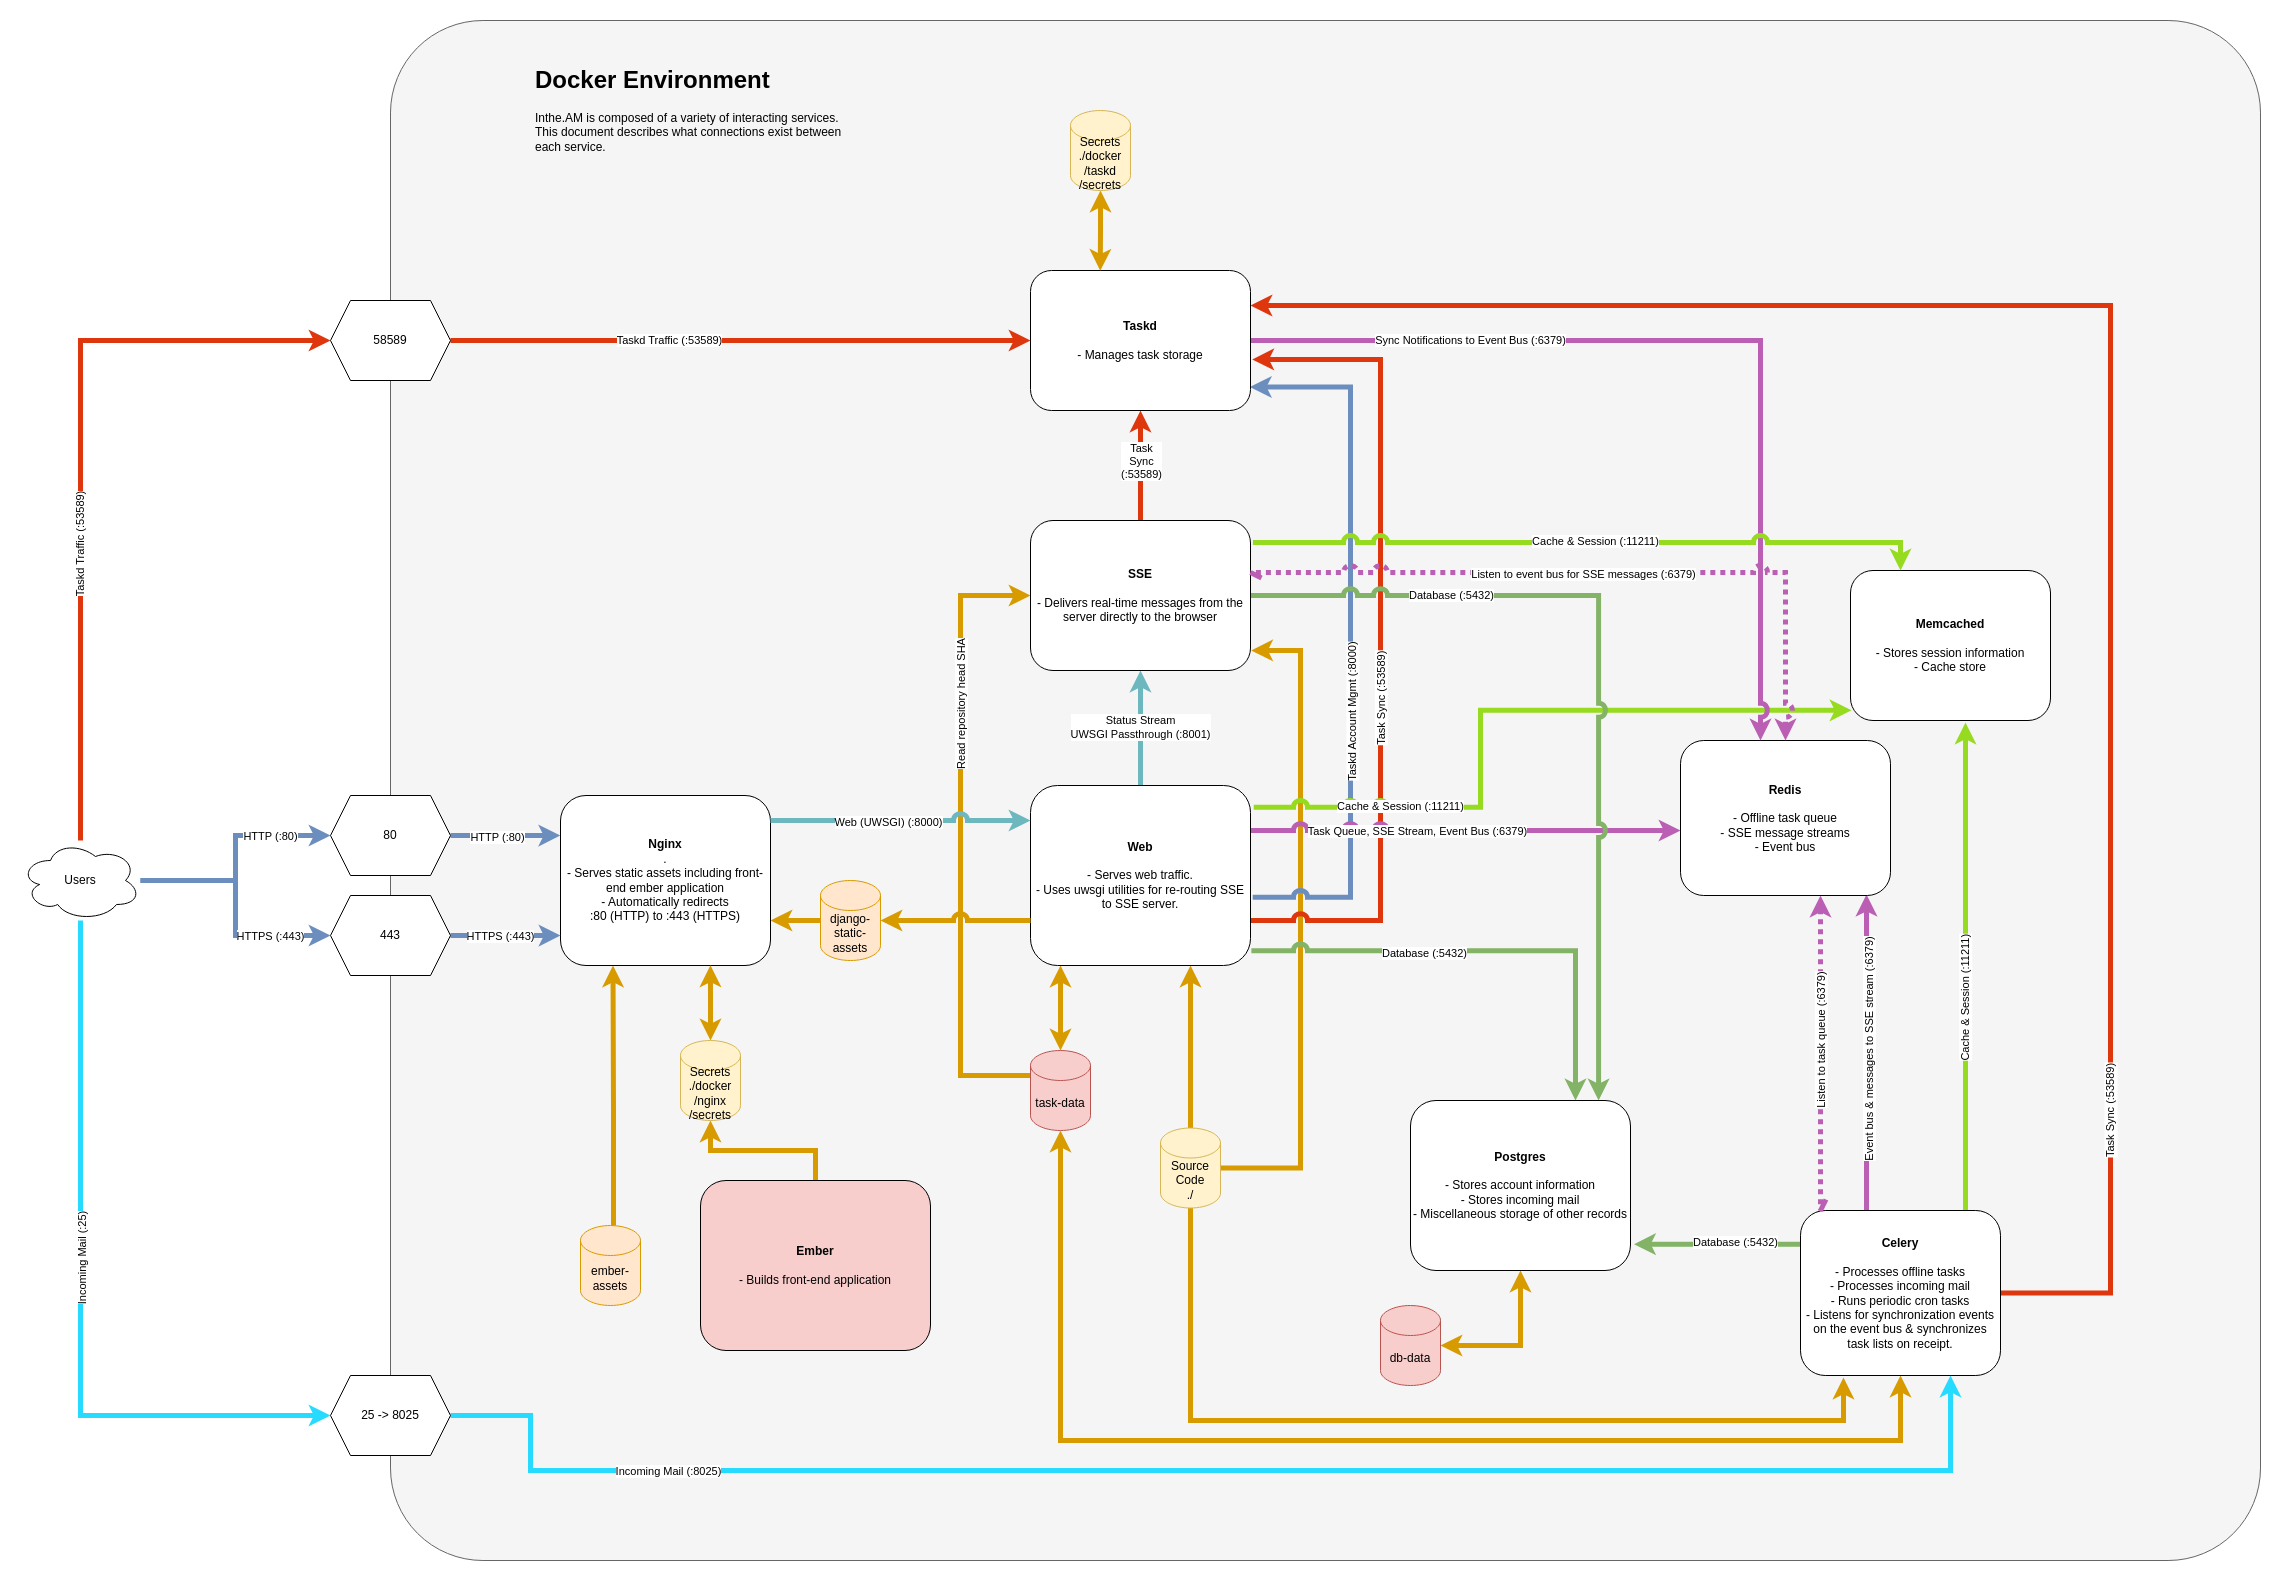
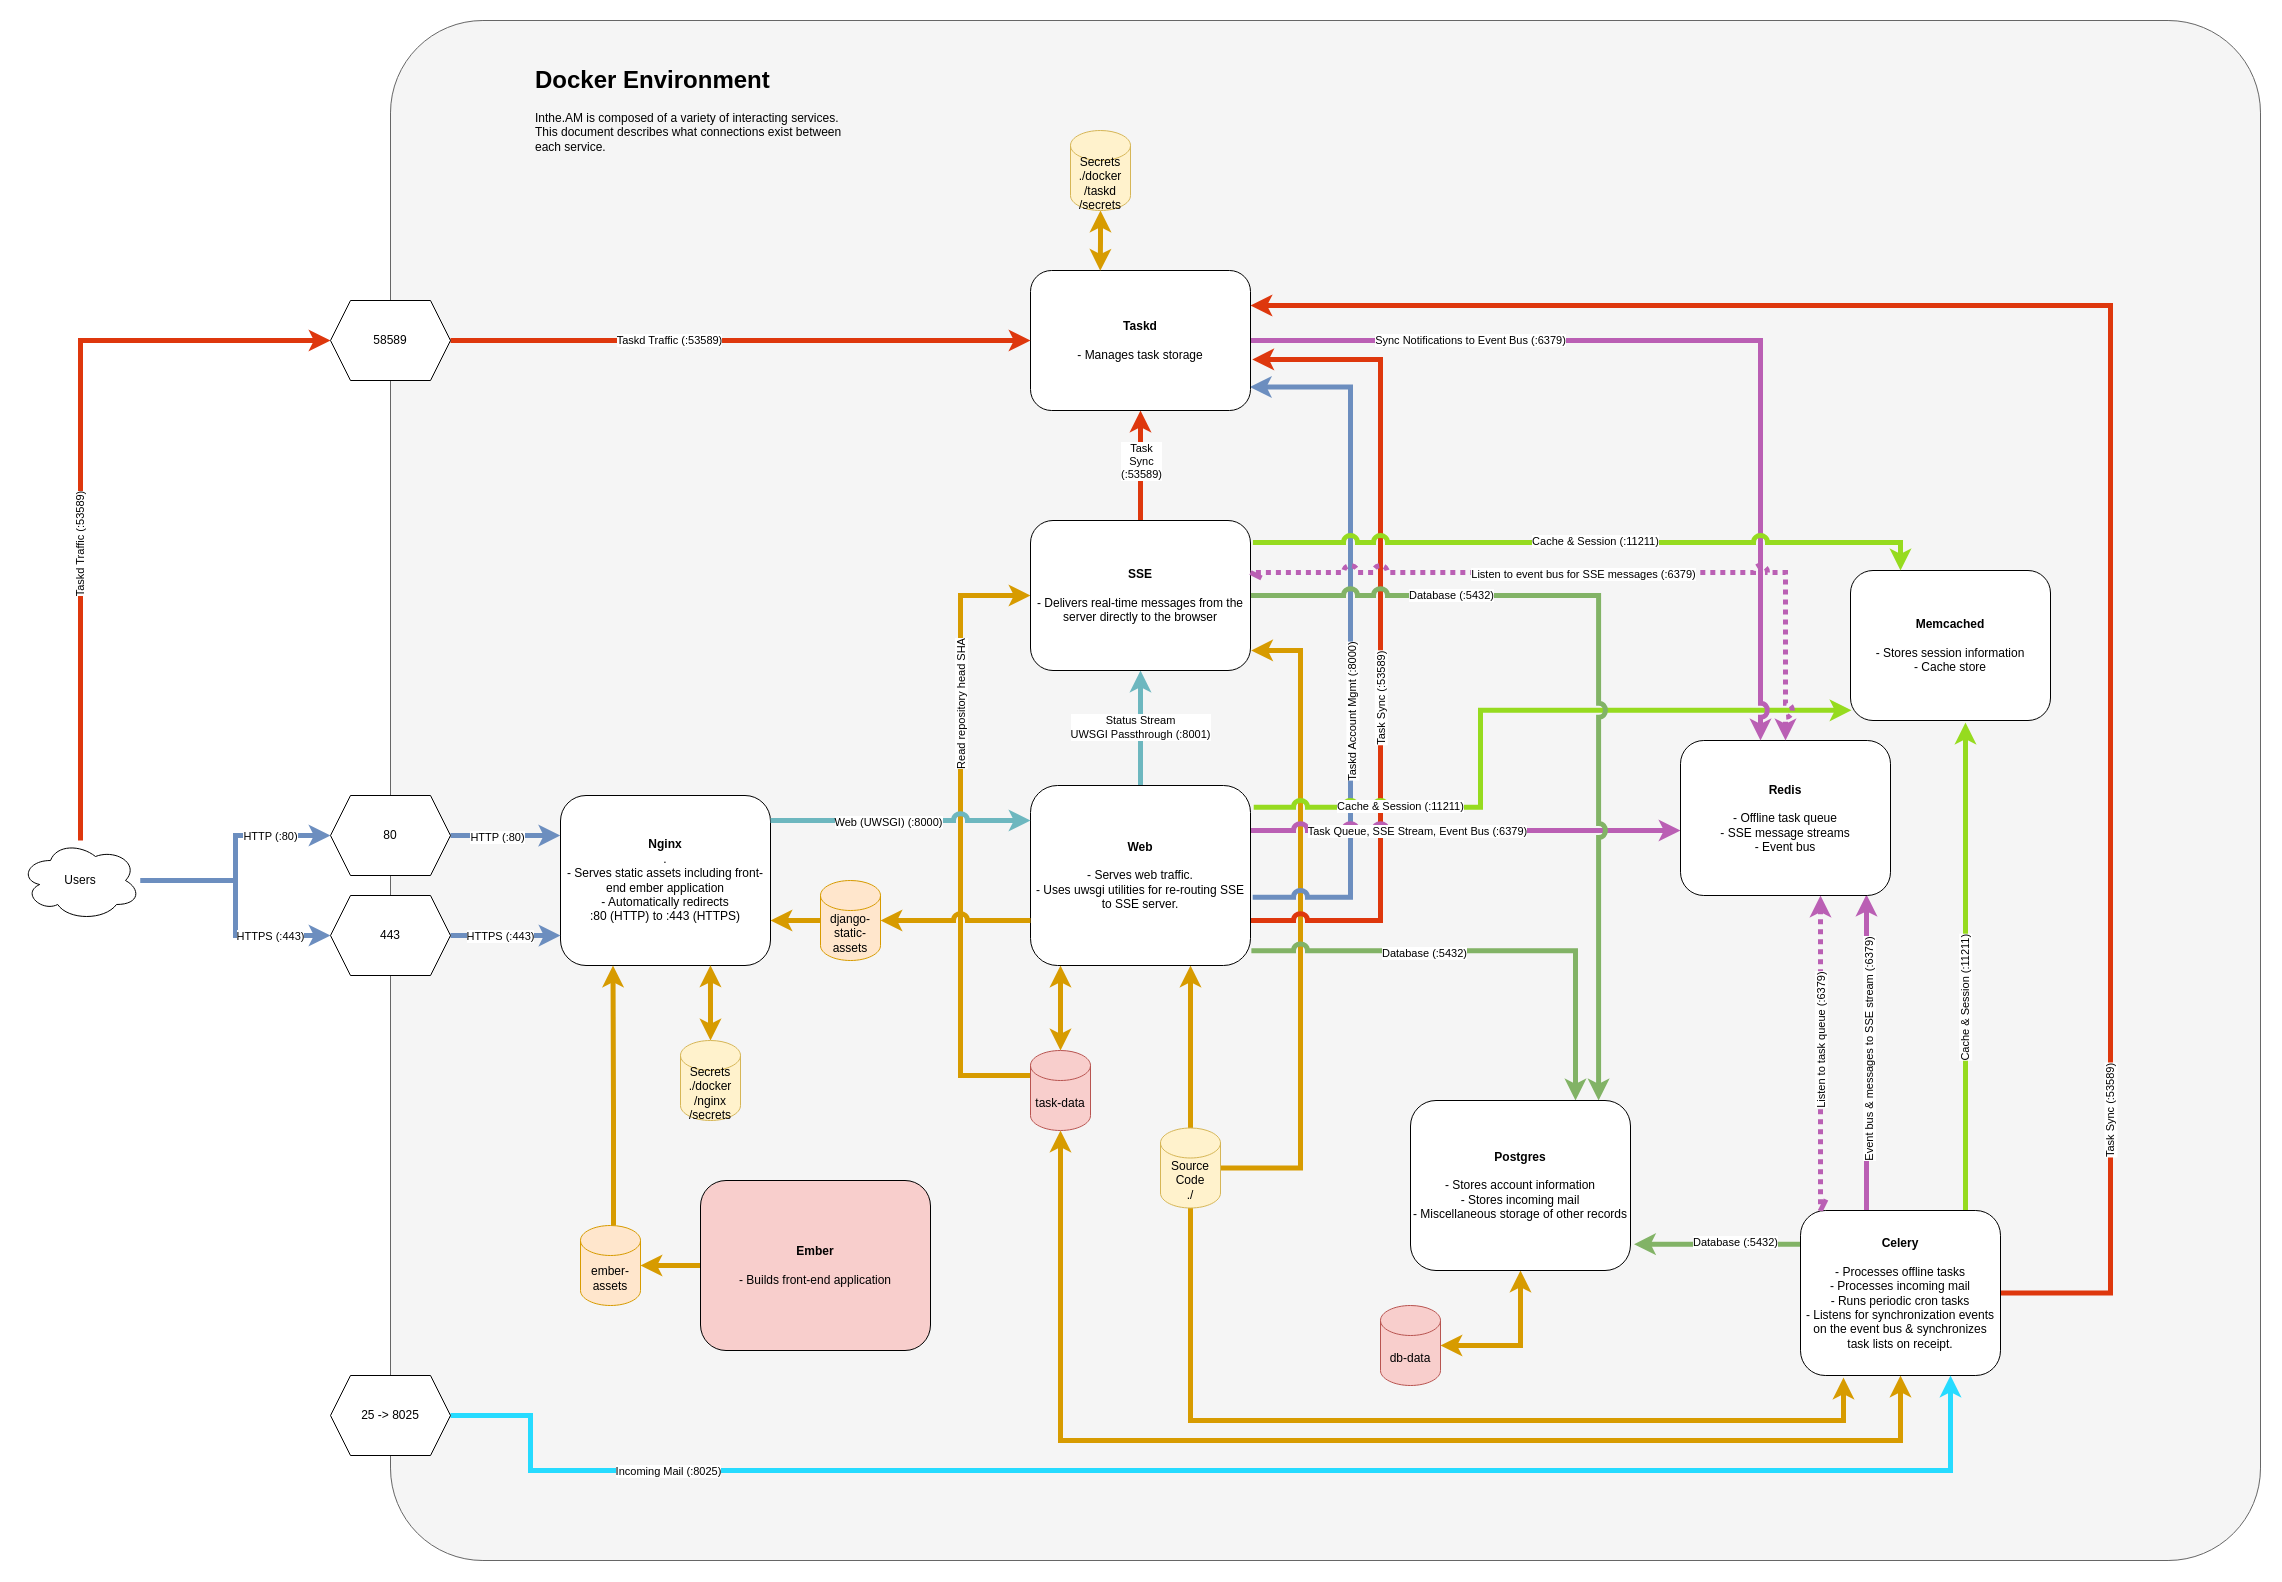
(1101, 151) -> (1101, 171)
(771, 1151) -> (677, 1266)
(81, 1286) -> none
